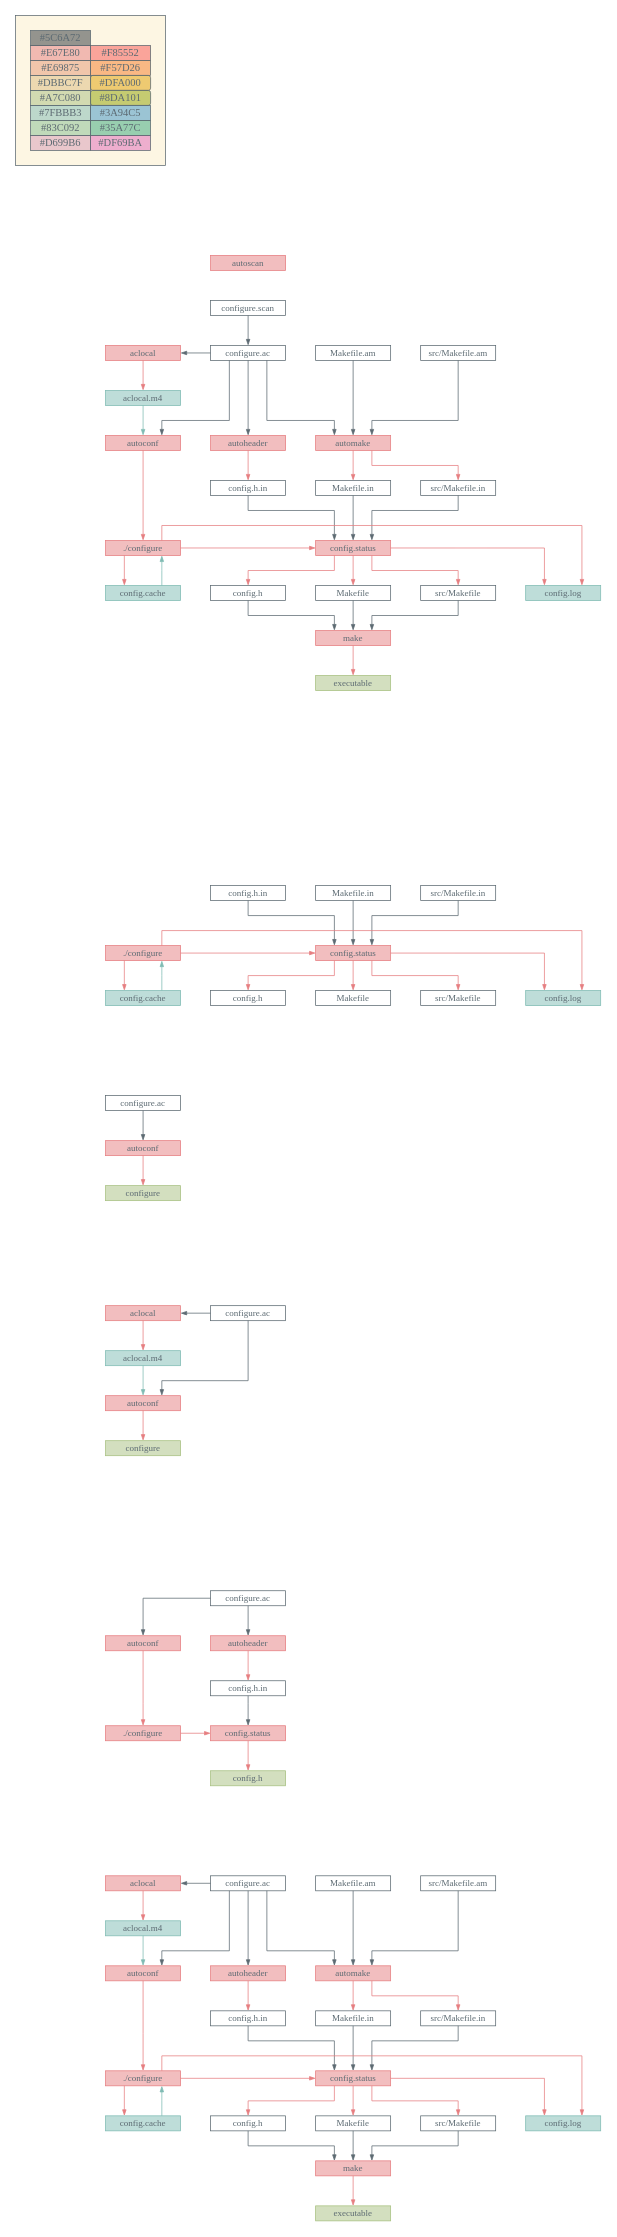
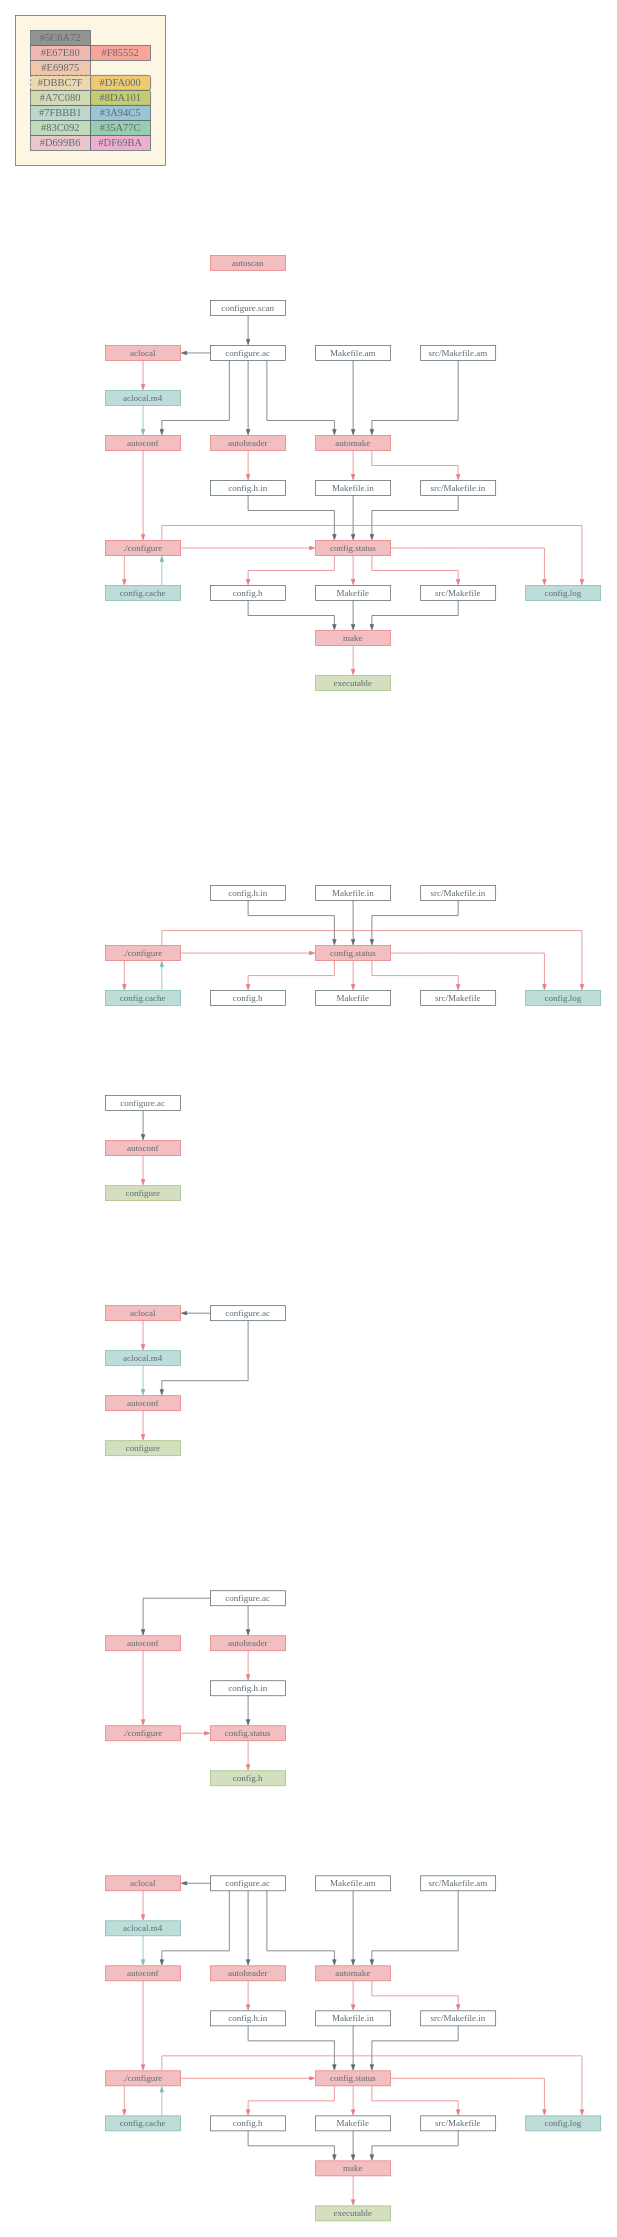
(120, 68) -> none
(60, 83) -> (60, 83)
(60, 113) -> (60, 113)
